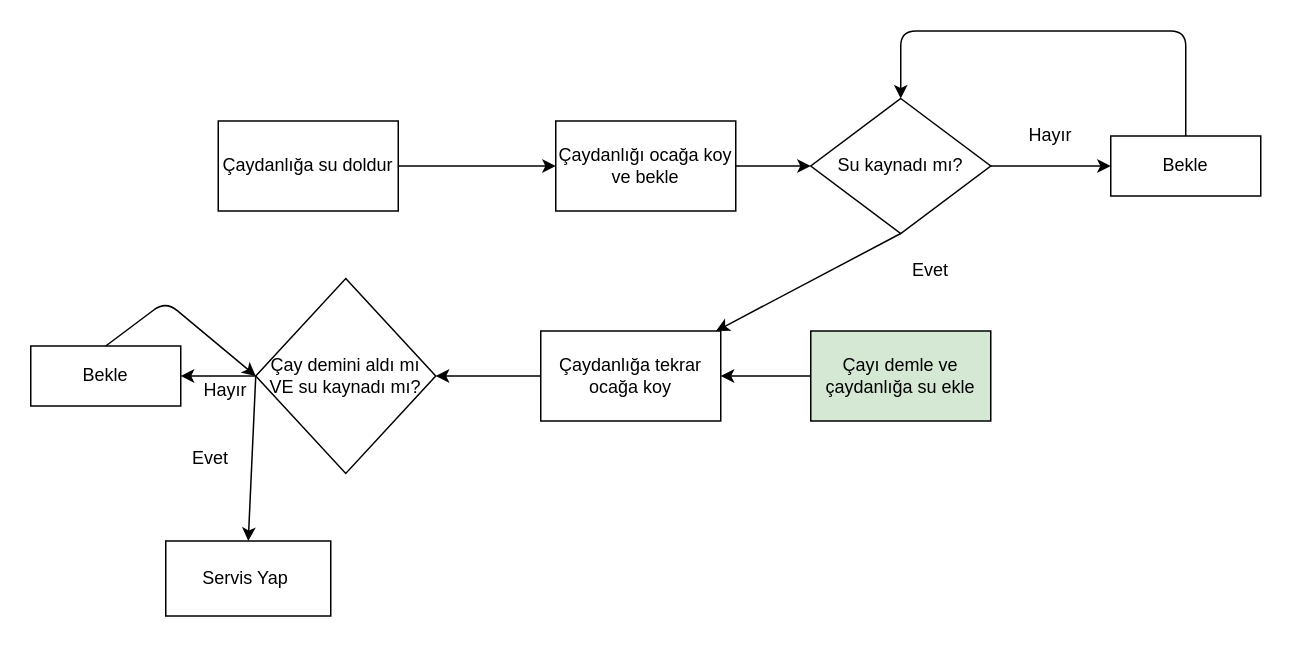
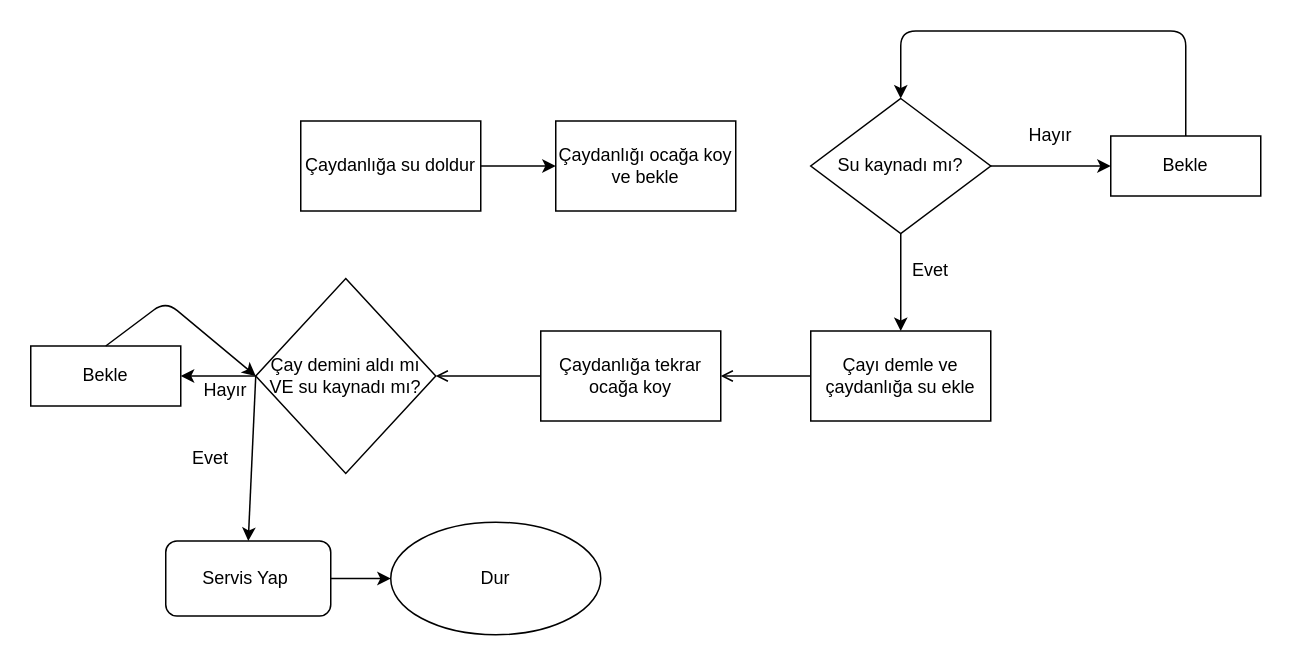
(308, 166) -> (391, 166)
(768, 166) -> none
(813, 280) -> (901, 277)
(447, 376) -> (444, 376)
(732, 376) -> (729, 376)
(901, 376) -> (901, 376)
(248, 578) -> (248, 578)
none -> (356, 578)
none -> (496, 578)
